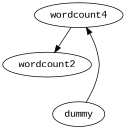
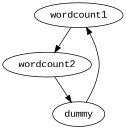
(79, 15) -> (79, 15)
none -> (61, 87)
